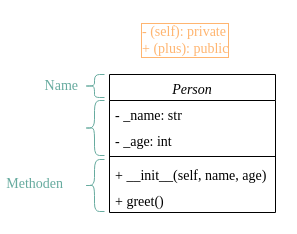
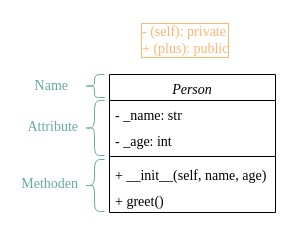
(51, 86) -> (41, 86)
none -> (51, 128)
(36, 185) -> (51, 185)
